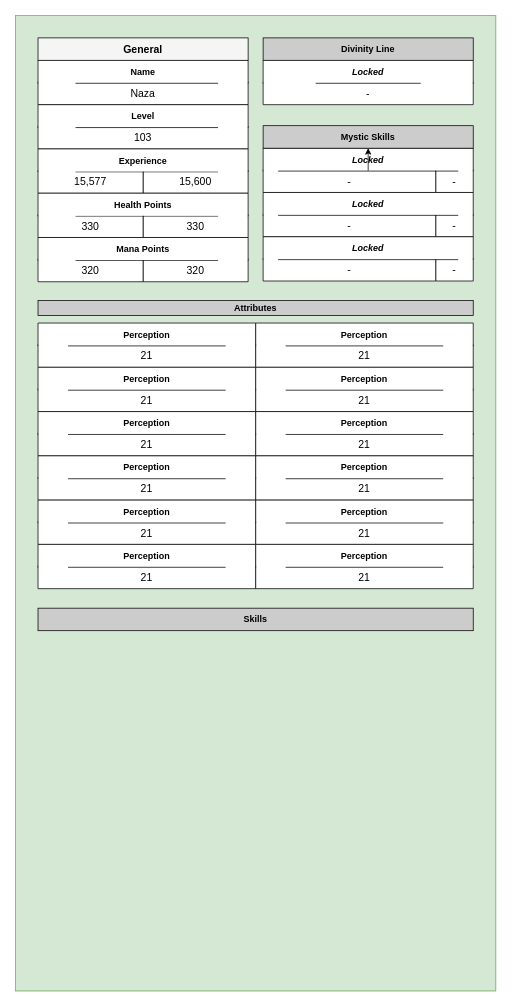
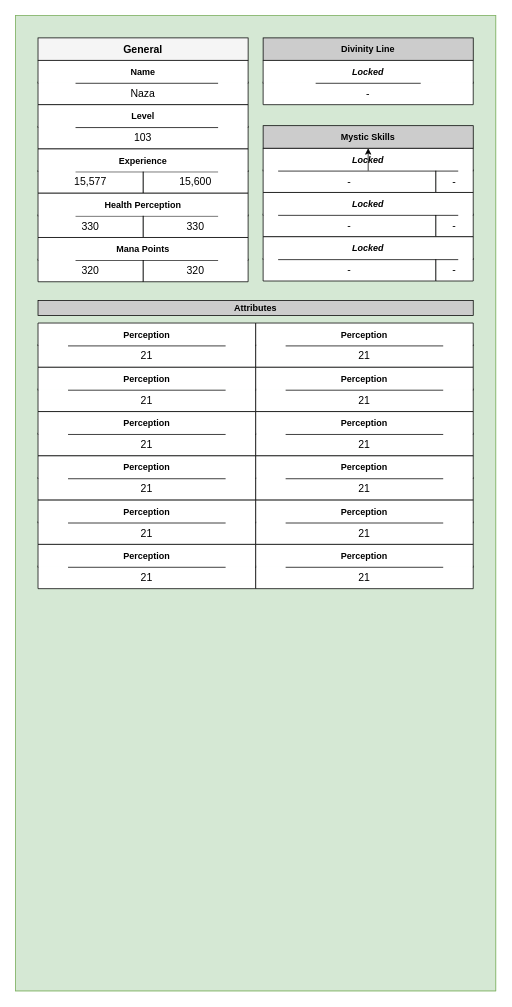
(143, 204) -> (143, 204)
(255, 619) -> none
